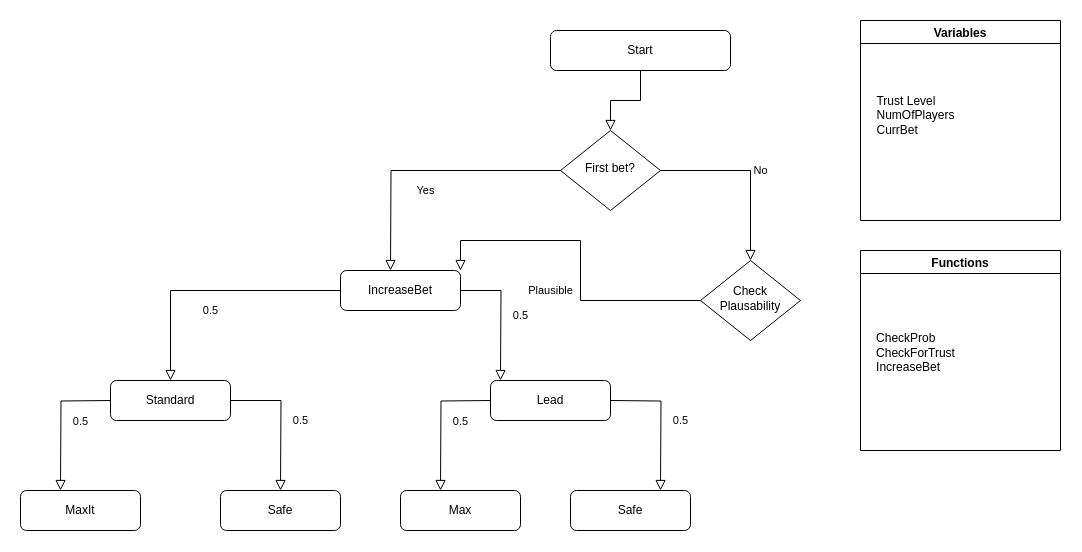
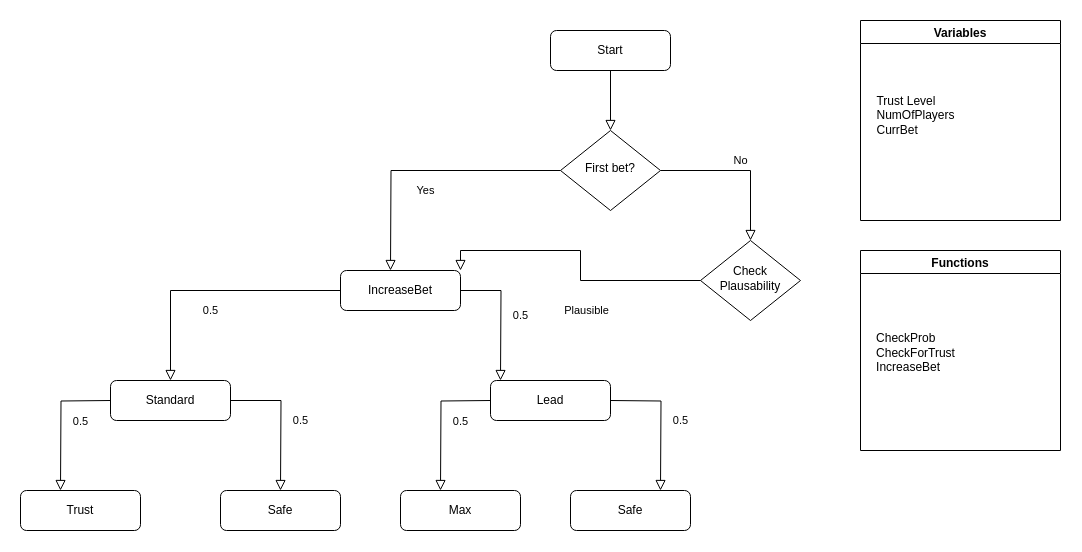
(641, 51) -> (611, 51)
(751, 301) -> (751, 281)
(81, 511) -> (81, 511)
